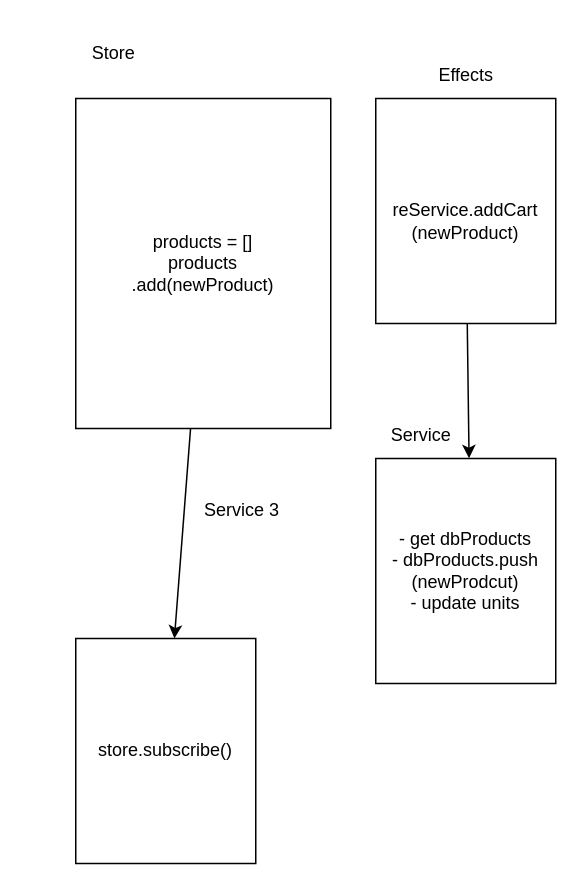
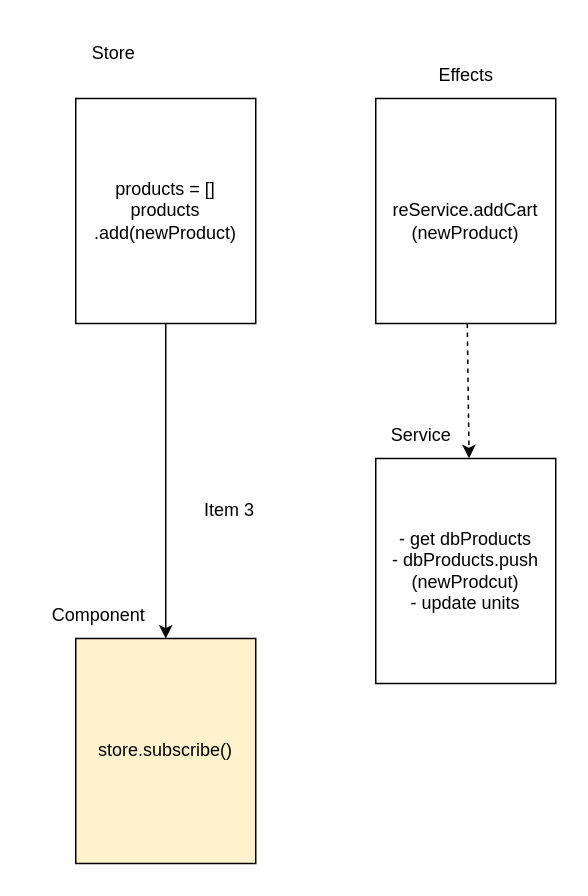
(203, 263) -> (166, 211)
(468, 387) -> (468, 387)
(245, 511) -> (233, 511)
none -> (98, 616)
(166, 751) -> (166, 751)
